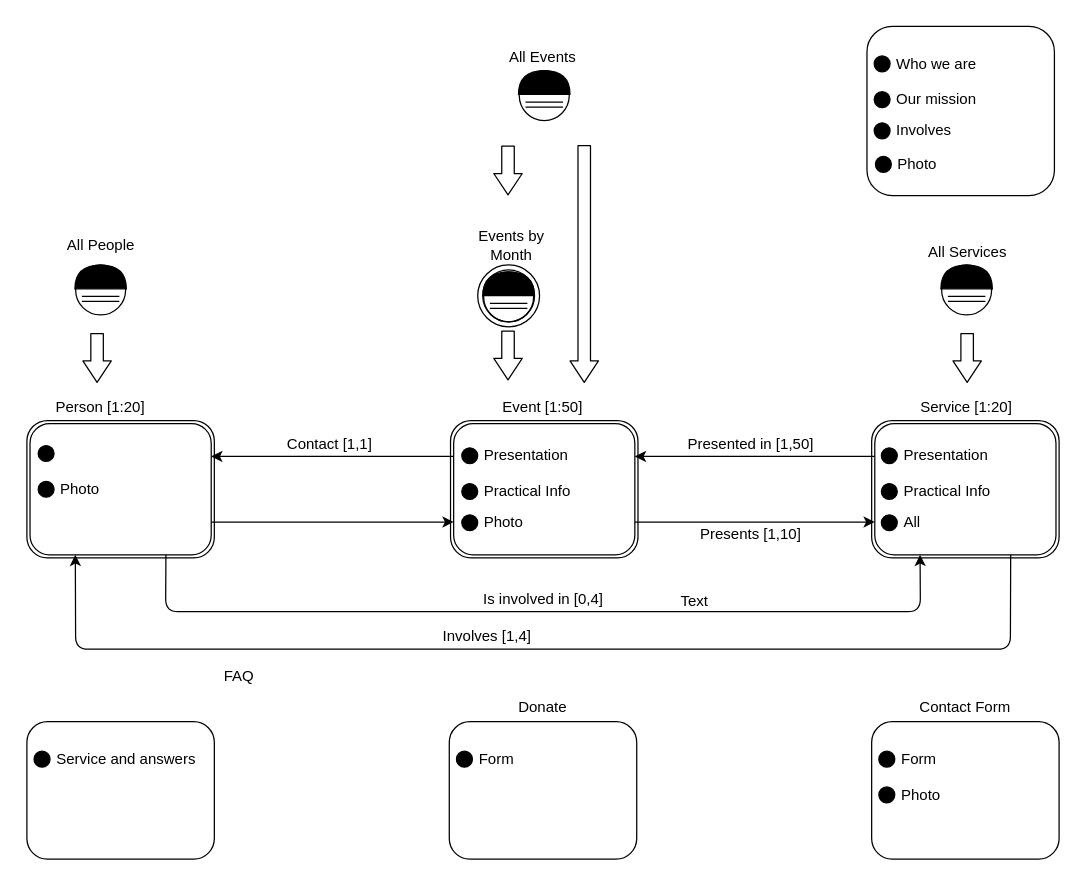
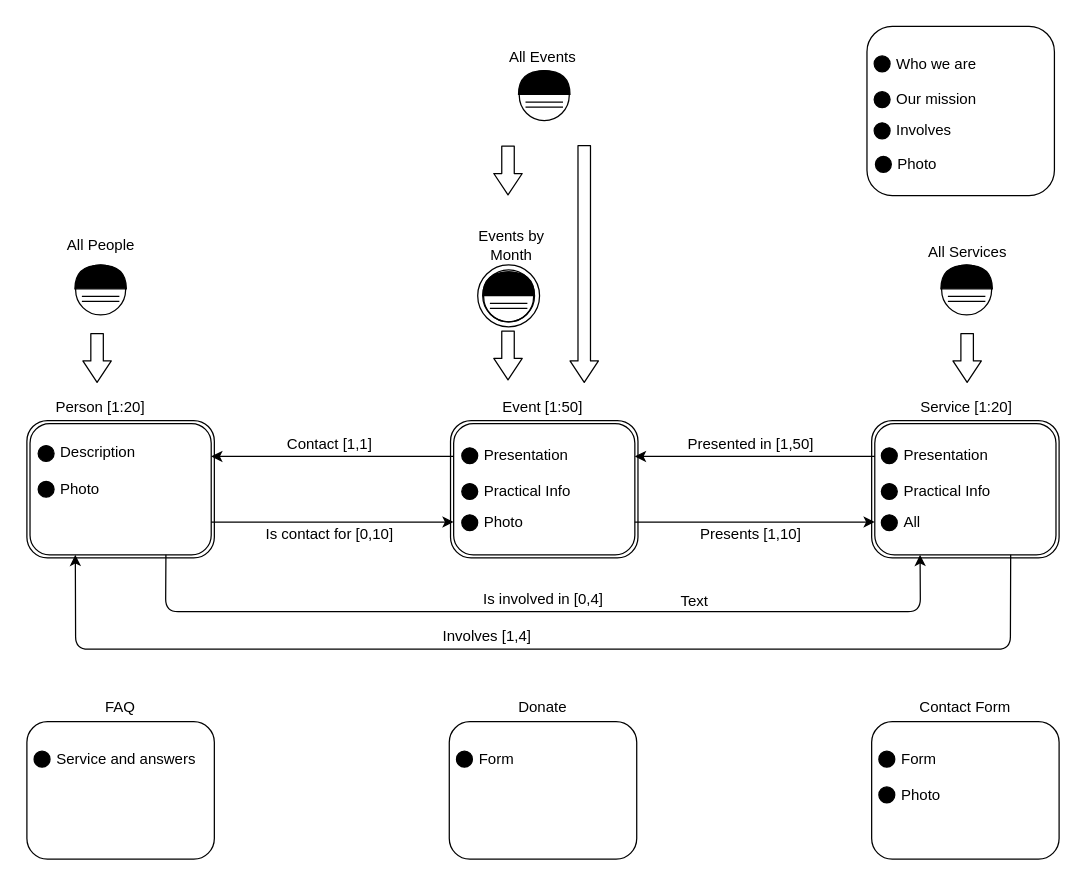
none -> (135, 454)
none -> (329, 535)
(239, 677) -> (121, 708)
